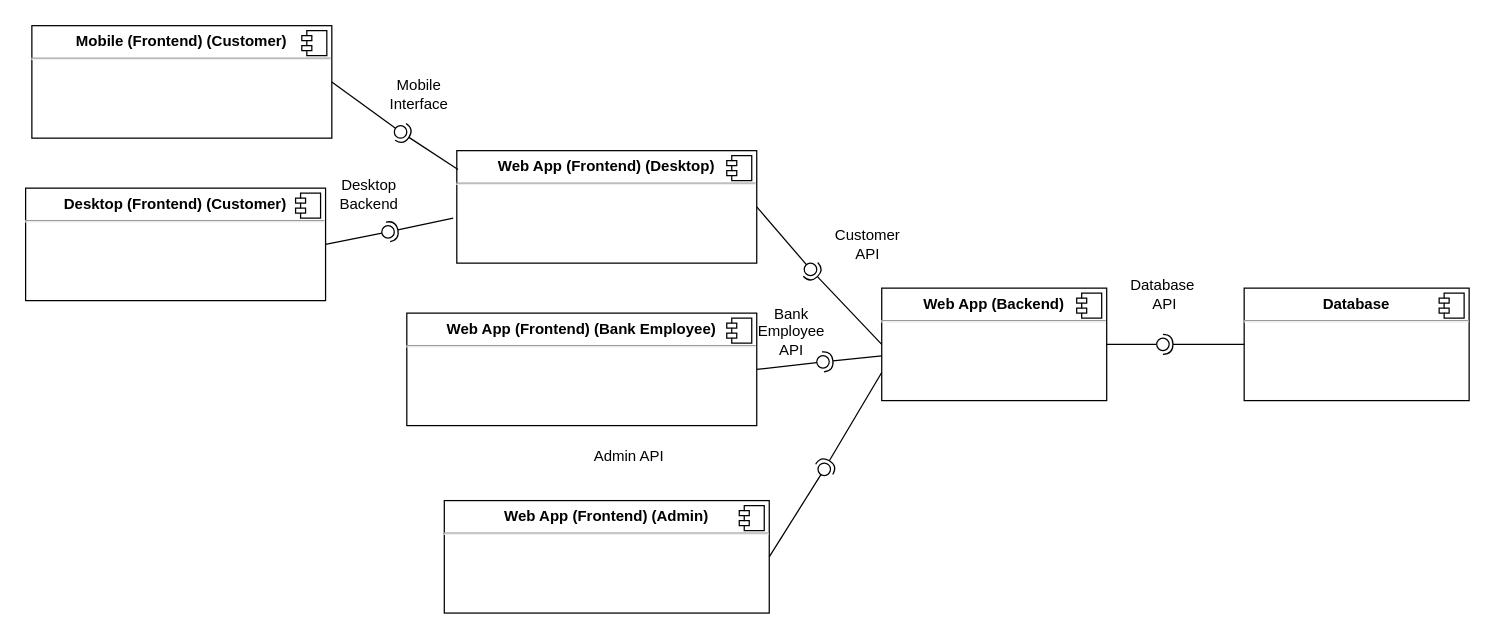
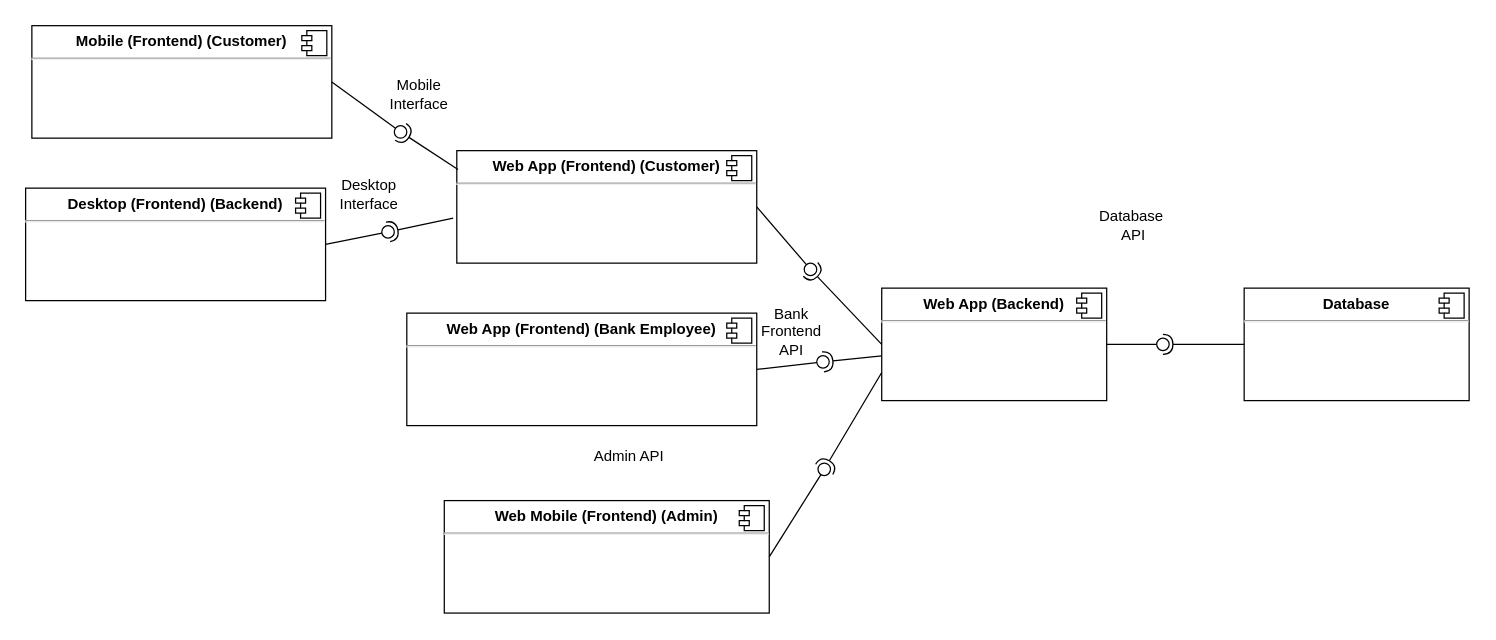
(569, 151) -> (573, 151)
(144, 188) -> (139, 188)
(369, 194) -> (369, 194)
(868, 244) -> none
(1163, 294) -> (1132, 226)
(792, 332) -> (792, 332)
(546, 501) -> (554, 501)
